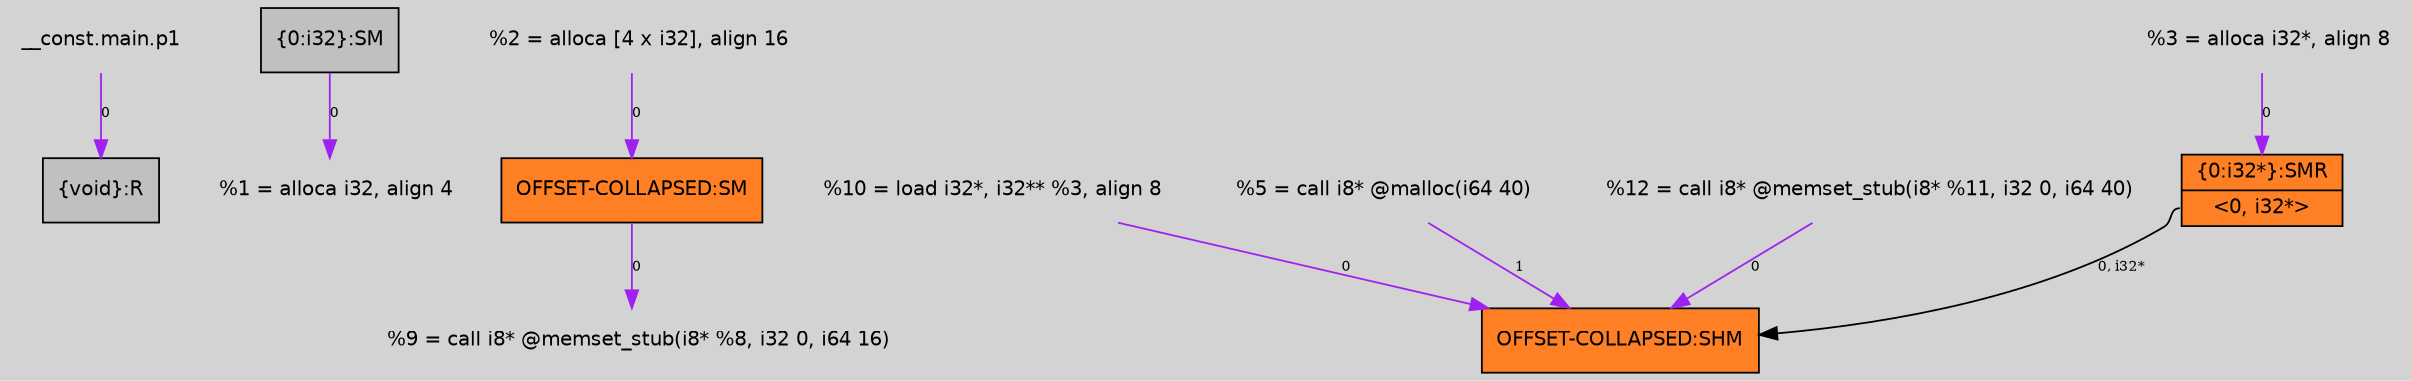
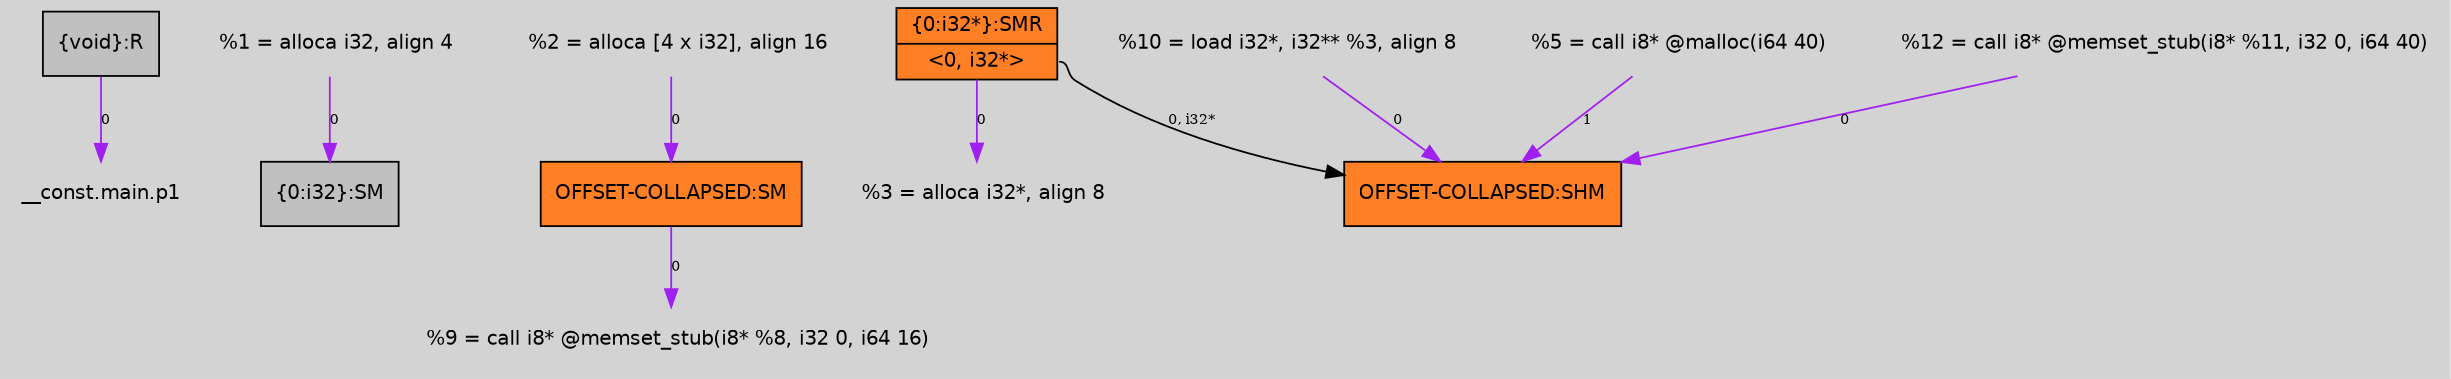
(2262, 105) -> (977, 111)
(101, 106) -> (101, 110)
(330, 106) -> (330, 110)
